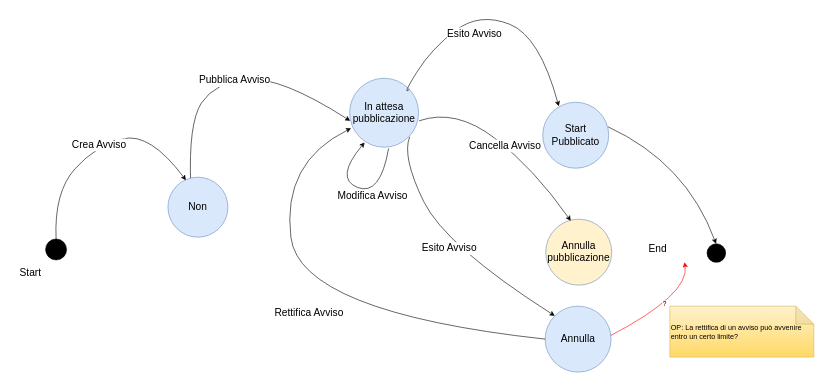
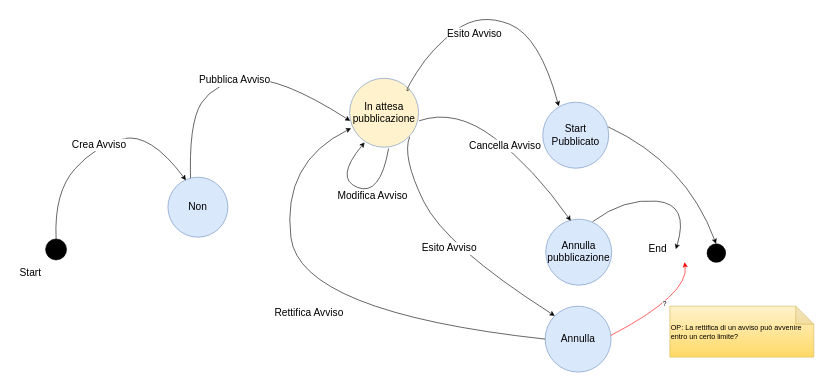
(384, 113) -> (384, 113)
none -> (679, 217)
(579, 252) -> (579, 252)
